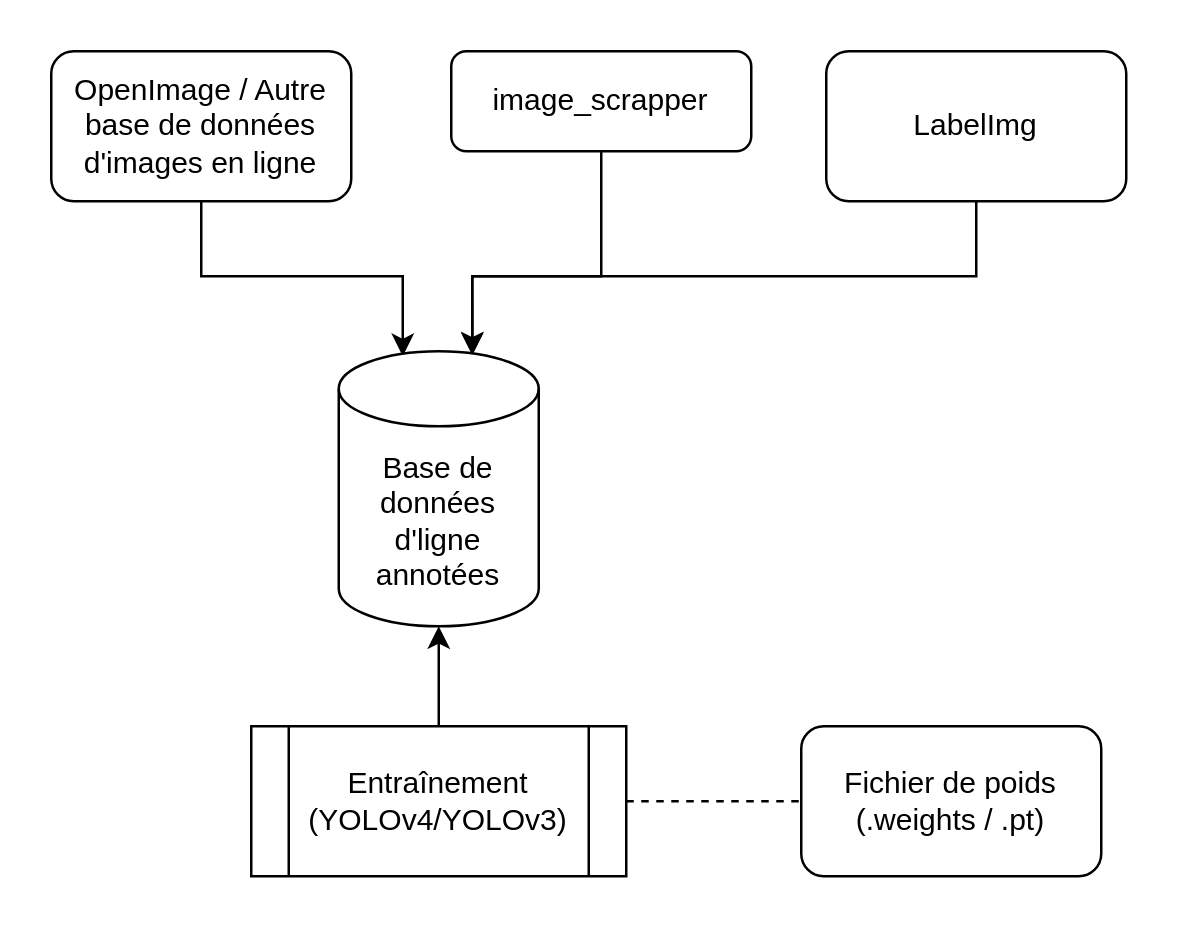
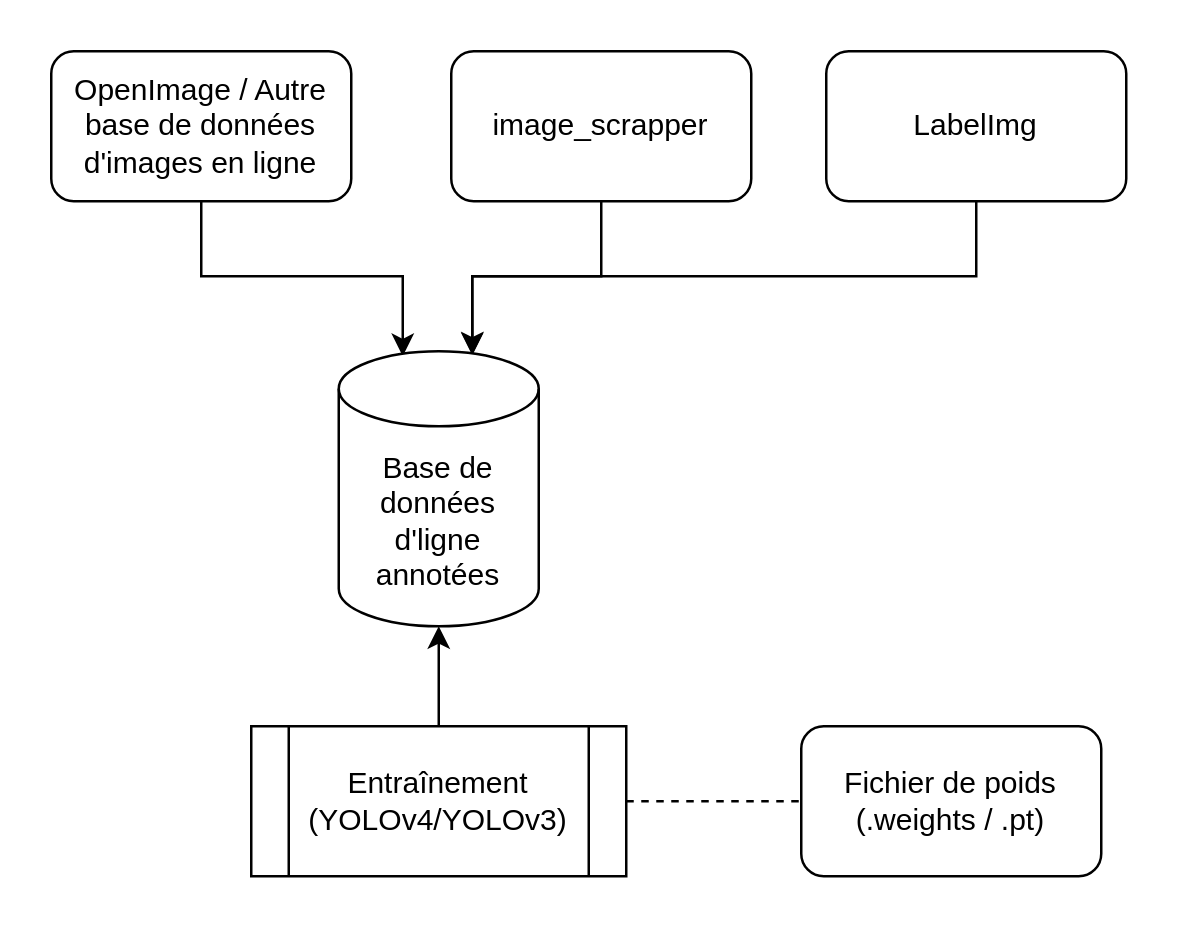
(601, 101) -> (601, 126)
